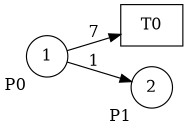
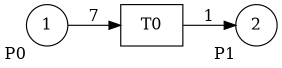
(94, 70) -> (204, 25)
